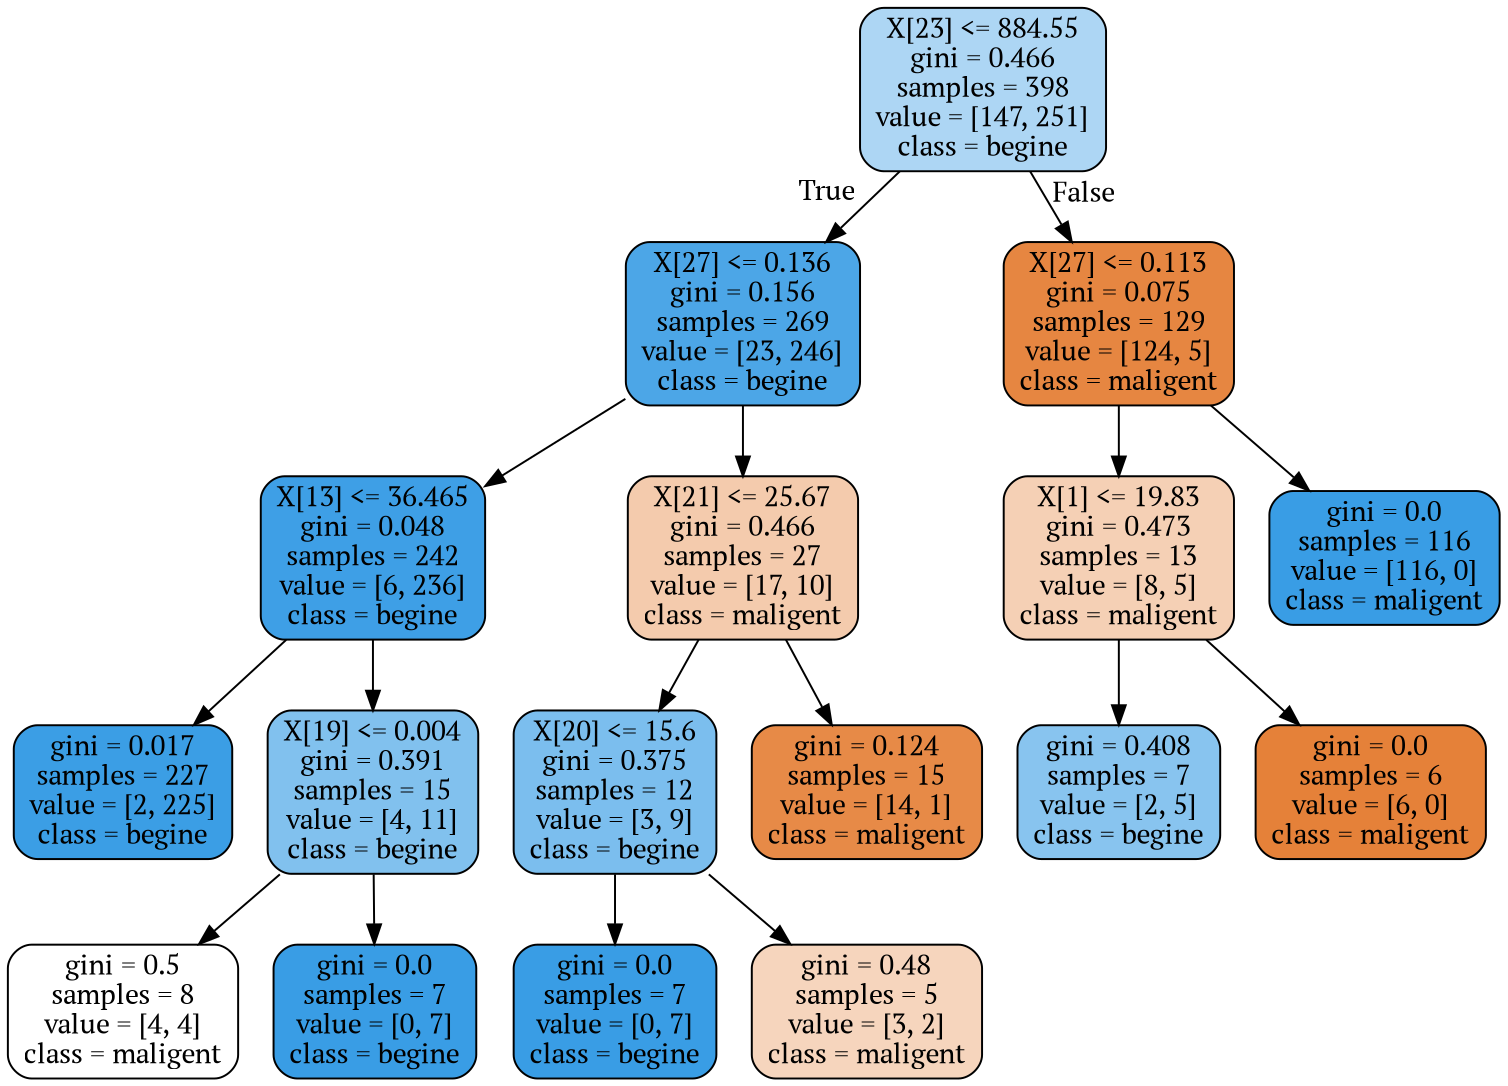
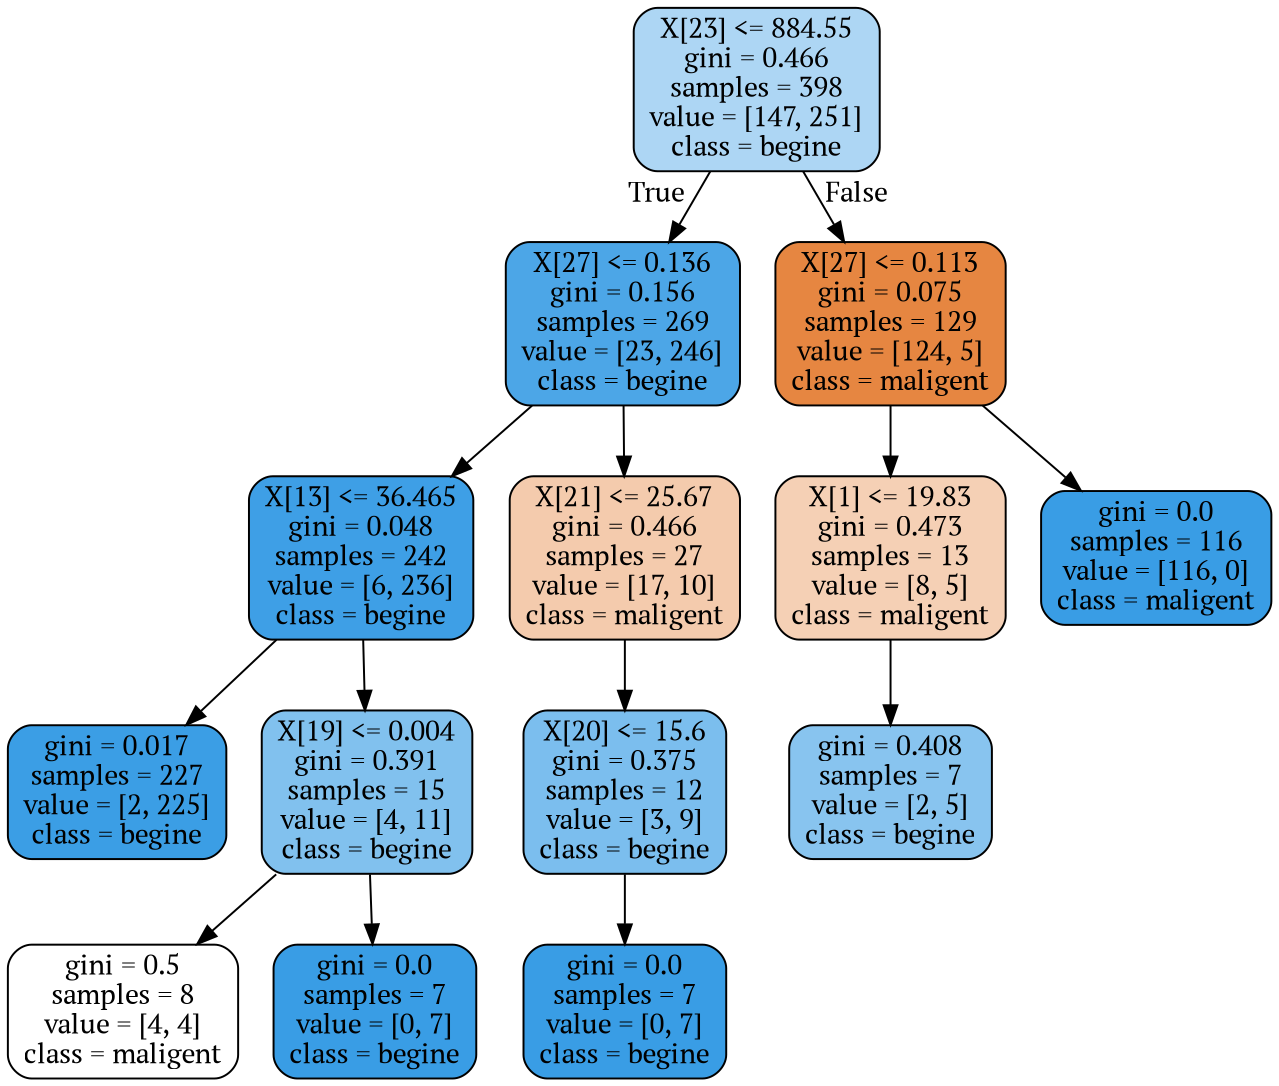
(867, 792) -> none
(1371, 792) -> none
(867, 1012) -> none
